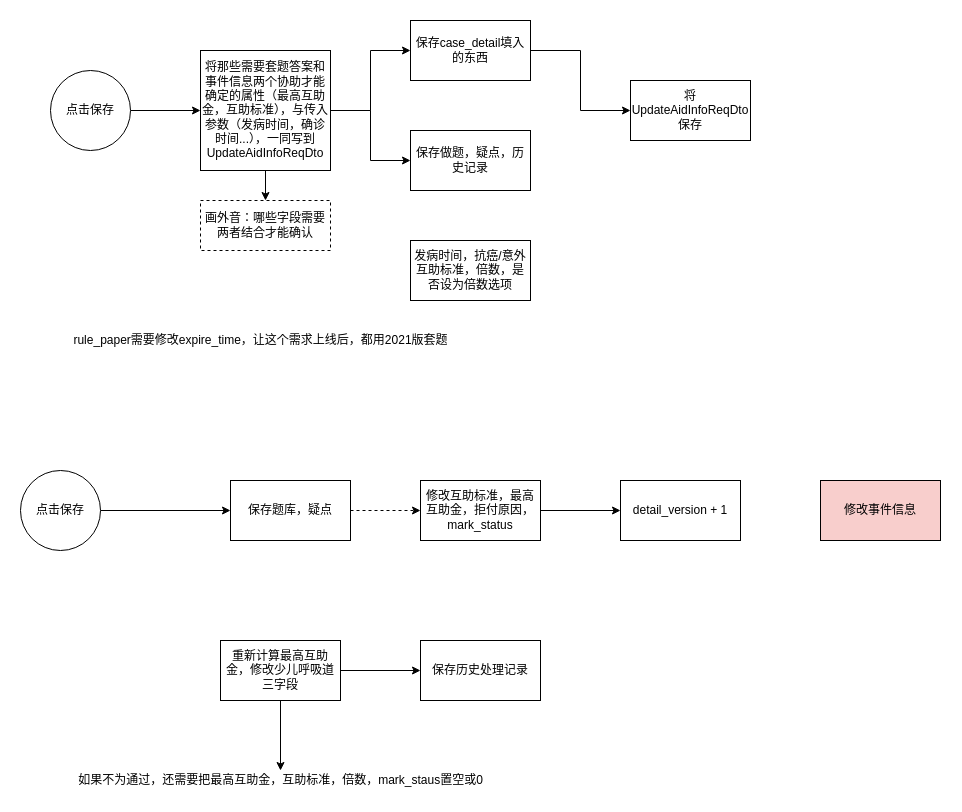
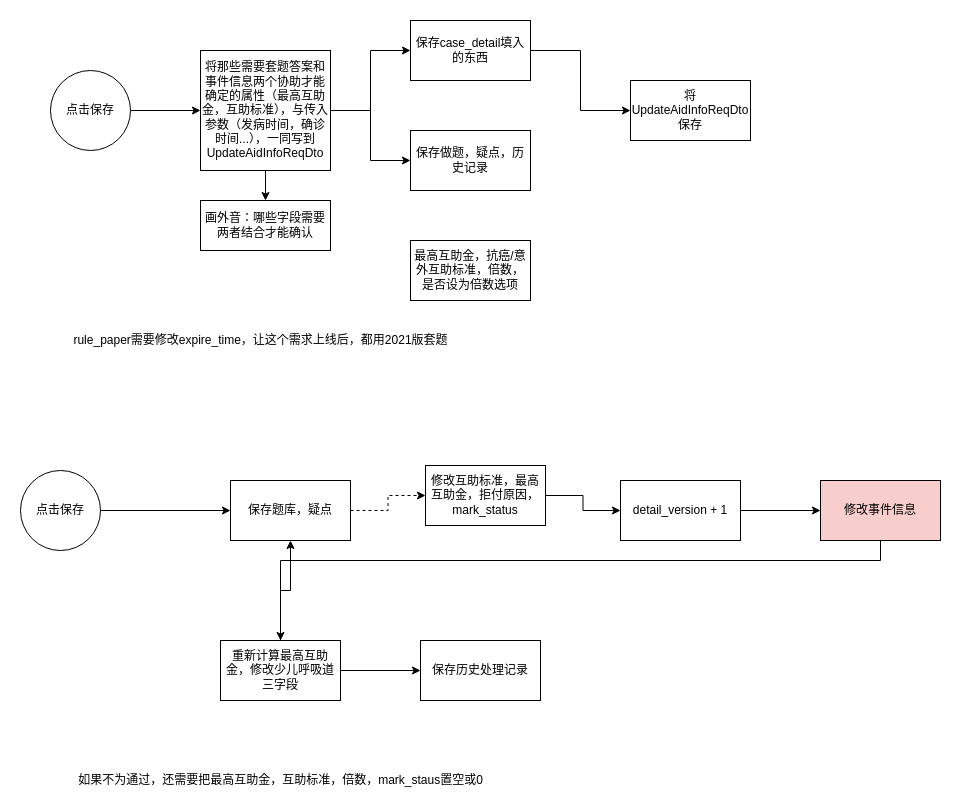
(266, 226) -> (266, 226)
(471, 271) -> (471, 271)
(481, 511) -> (486, 496)
none -> (777, 511)
none -> (578, 561)
(281, 732) -> (291, 573)
